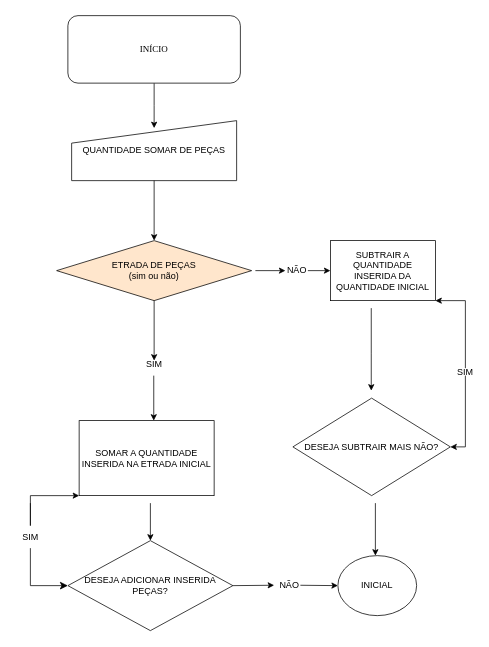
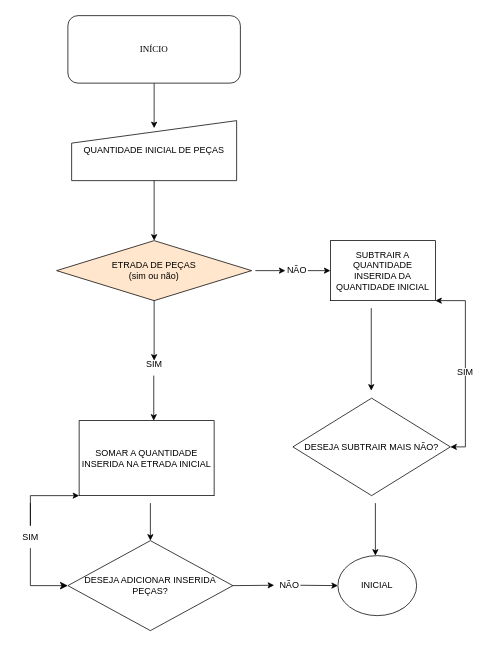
(154, 150) -> (154, 150)
